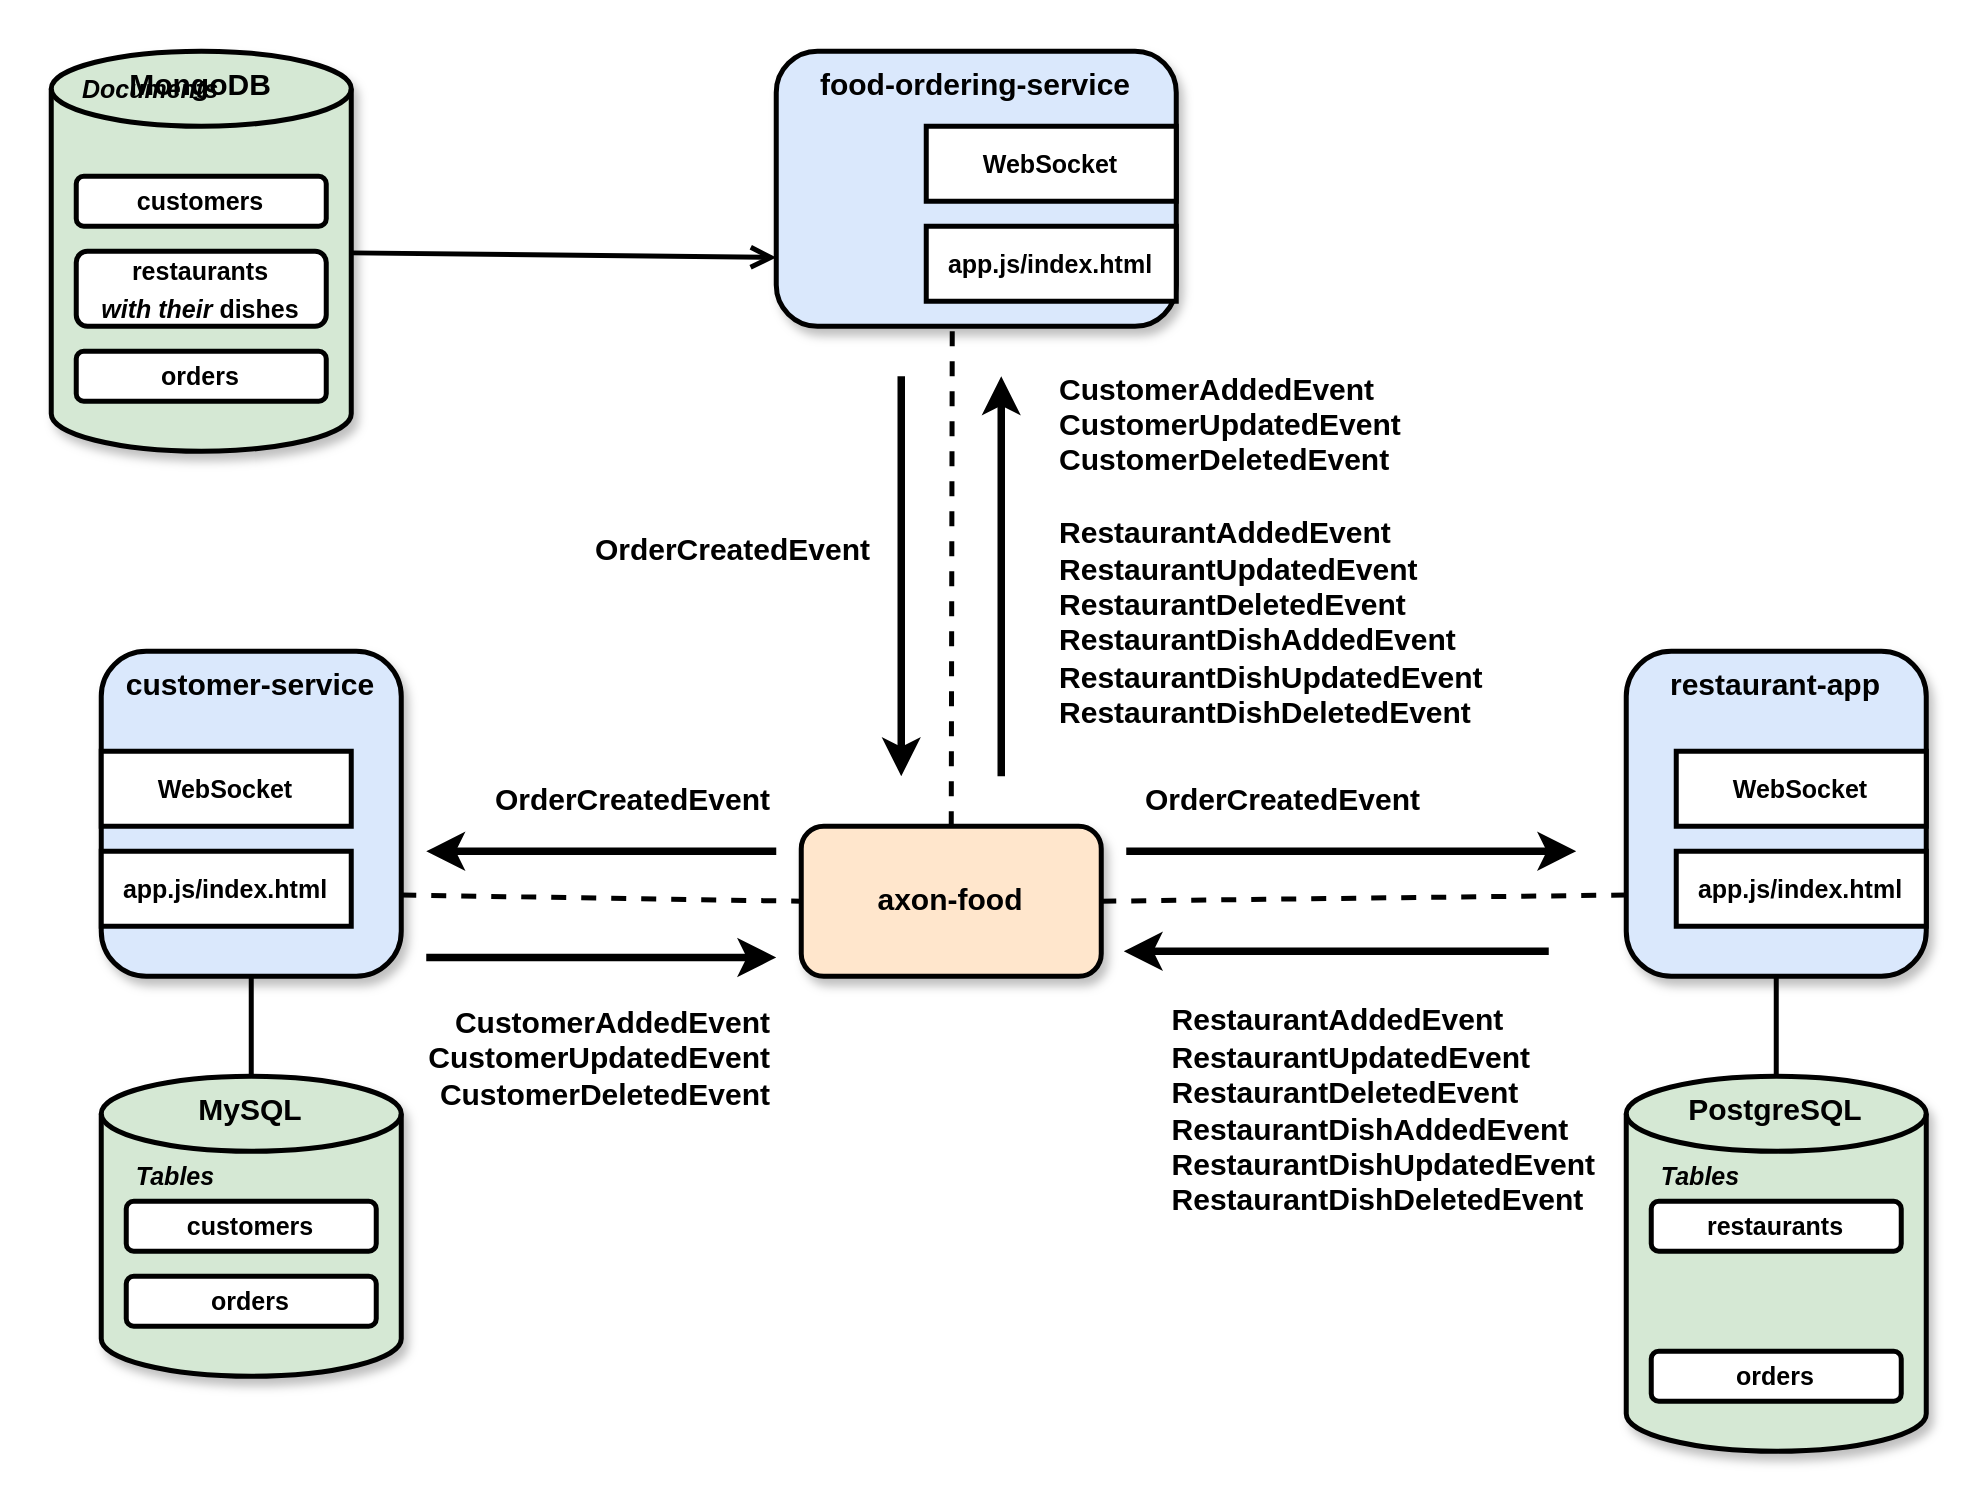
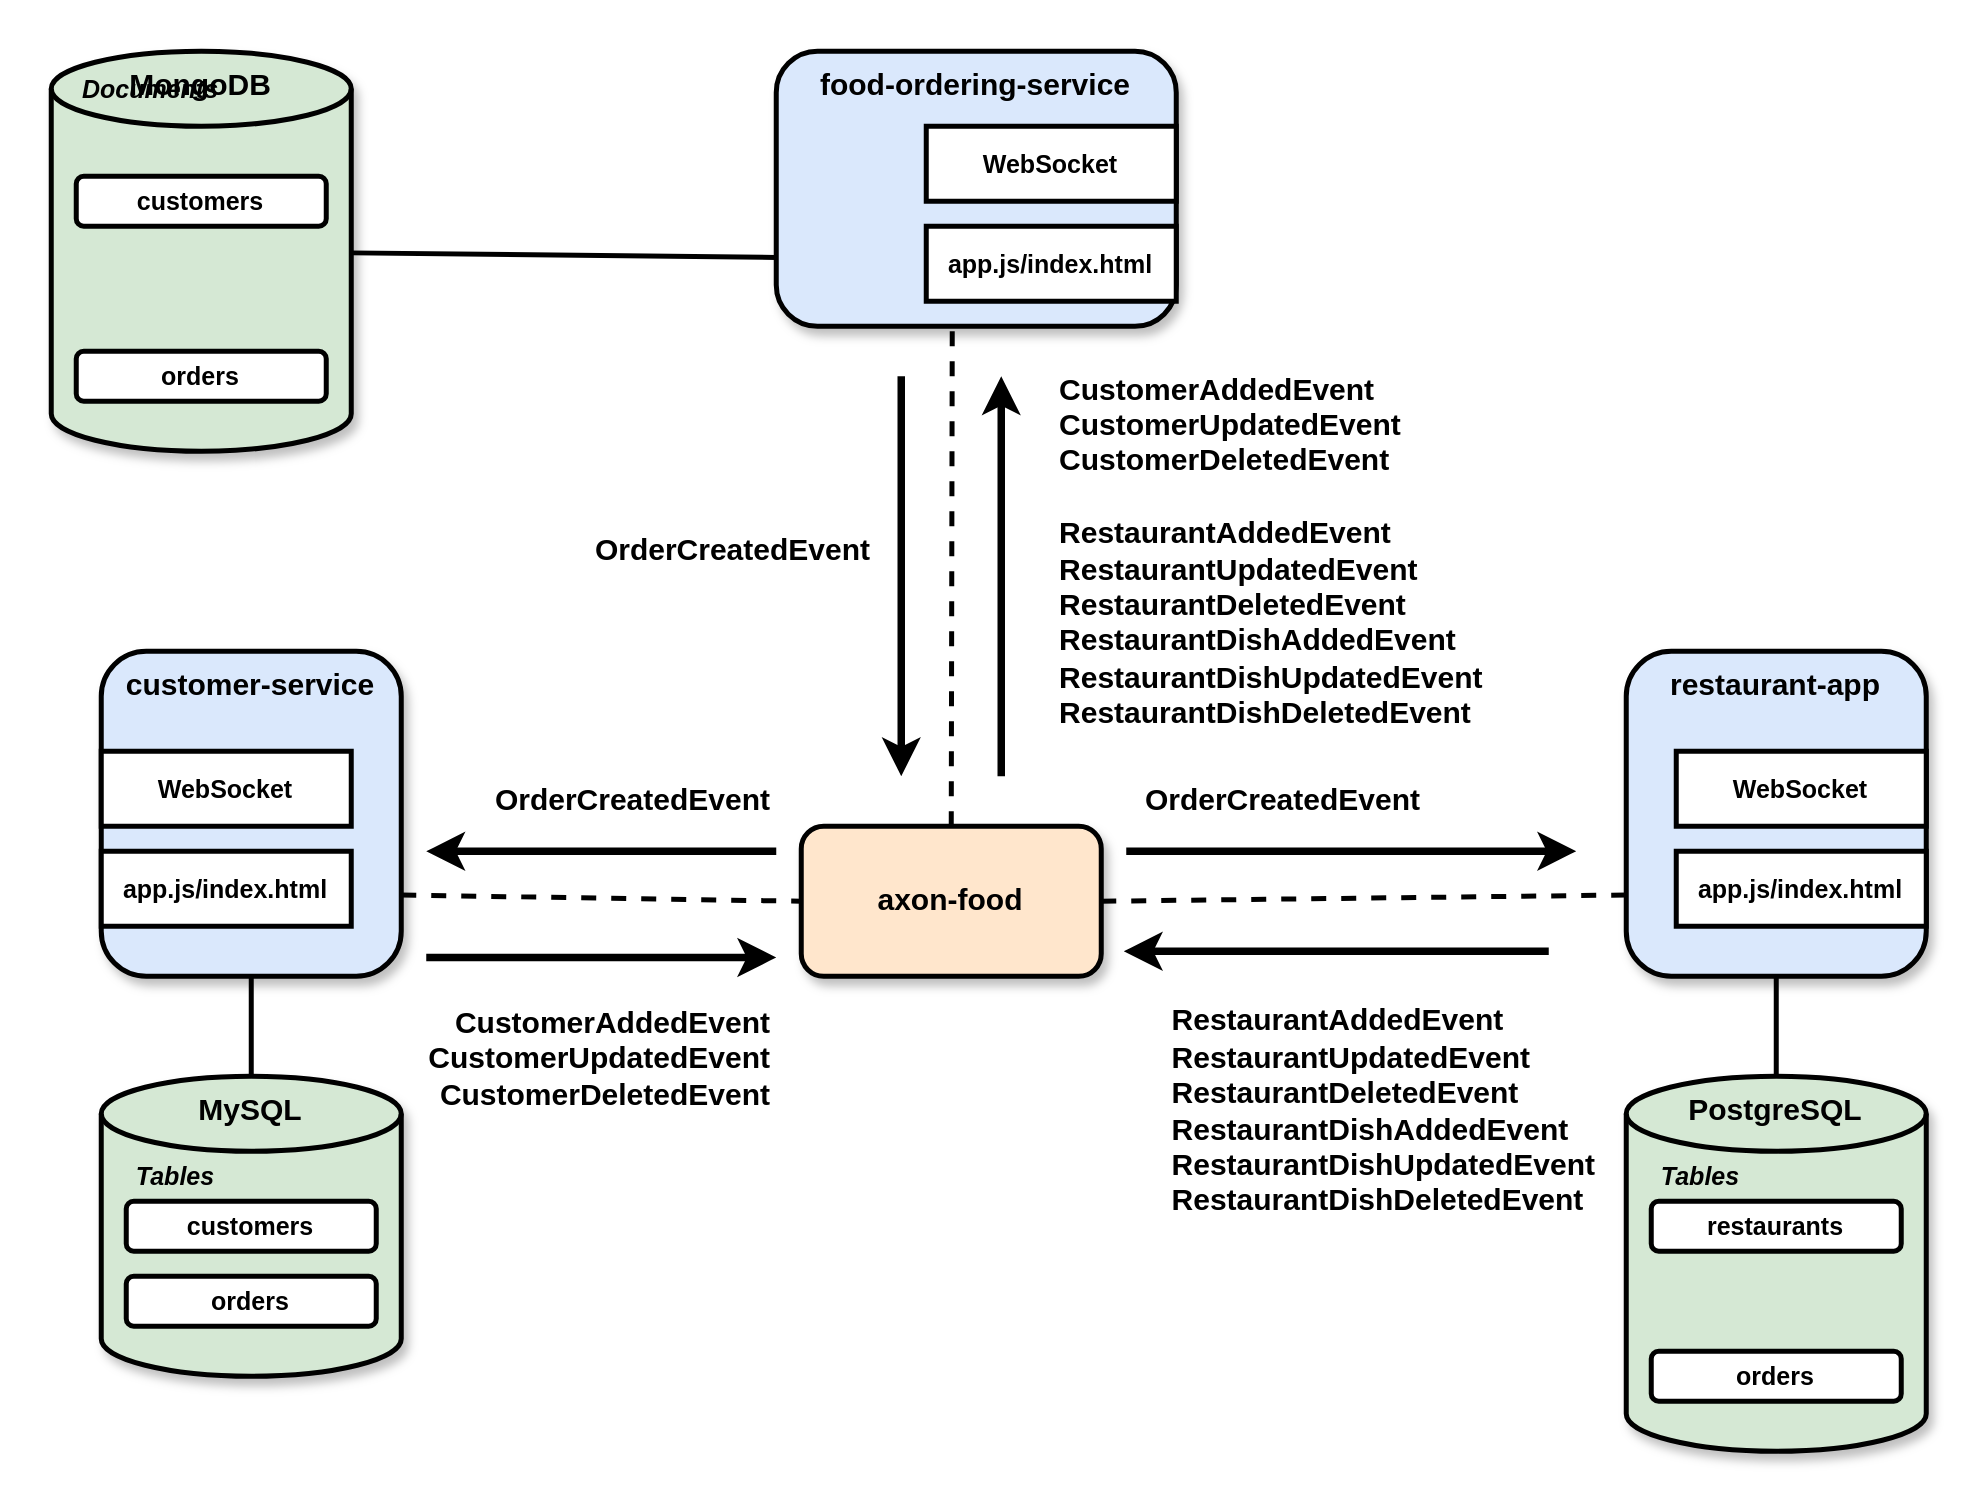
(762, 257) -> (772, 257)
(201, 289) -> none
